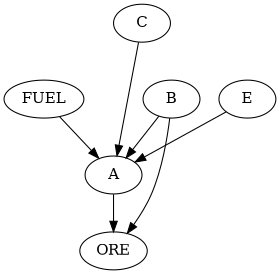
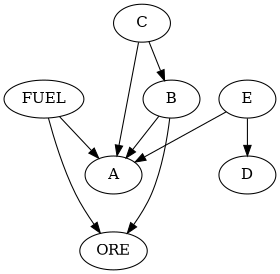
none -> (155, 56)
none -> (247, 175)
(114, 208) -> (66, 173)
